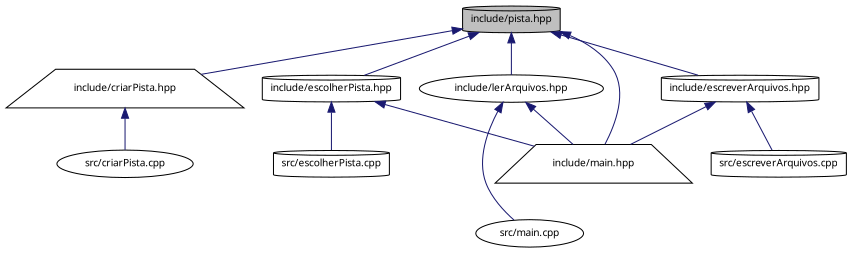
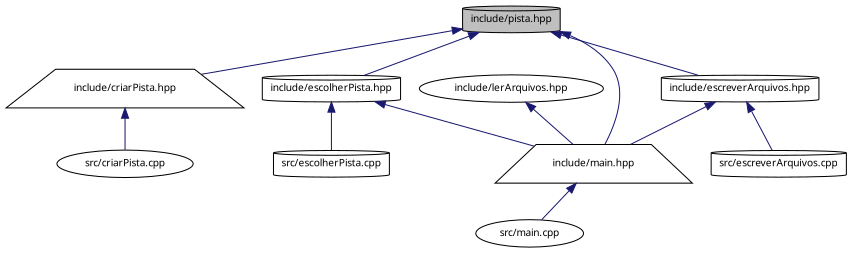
(511, 59) -> none
(483, 169) -> (555, 205)
